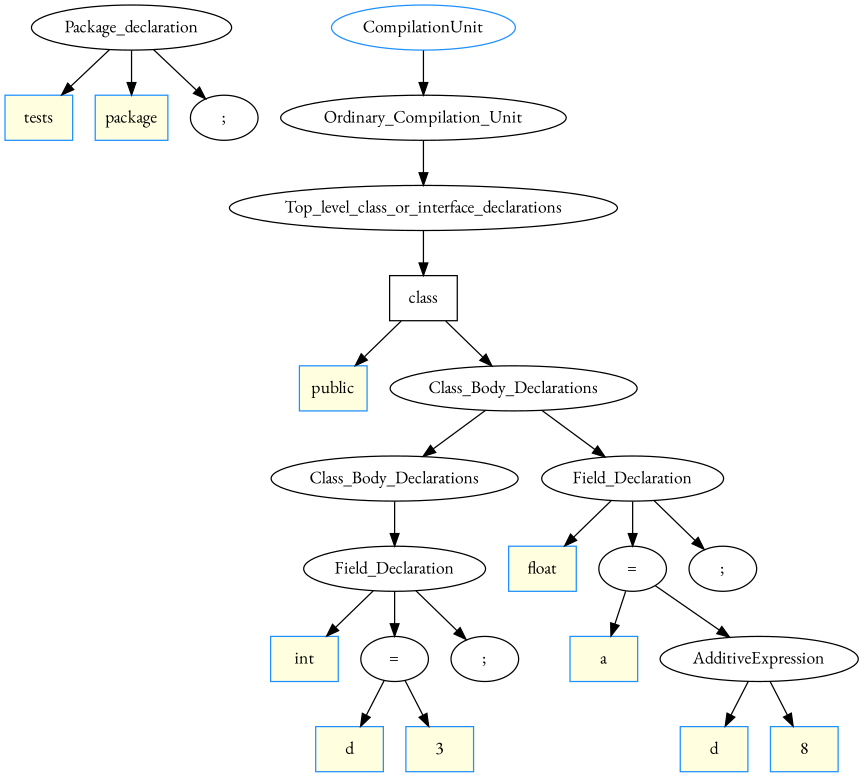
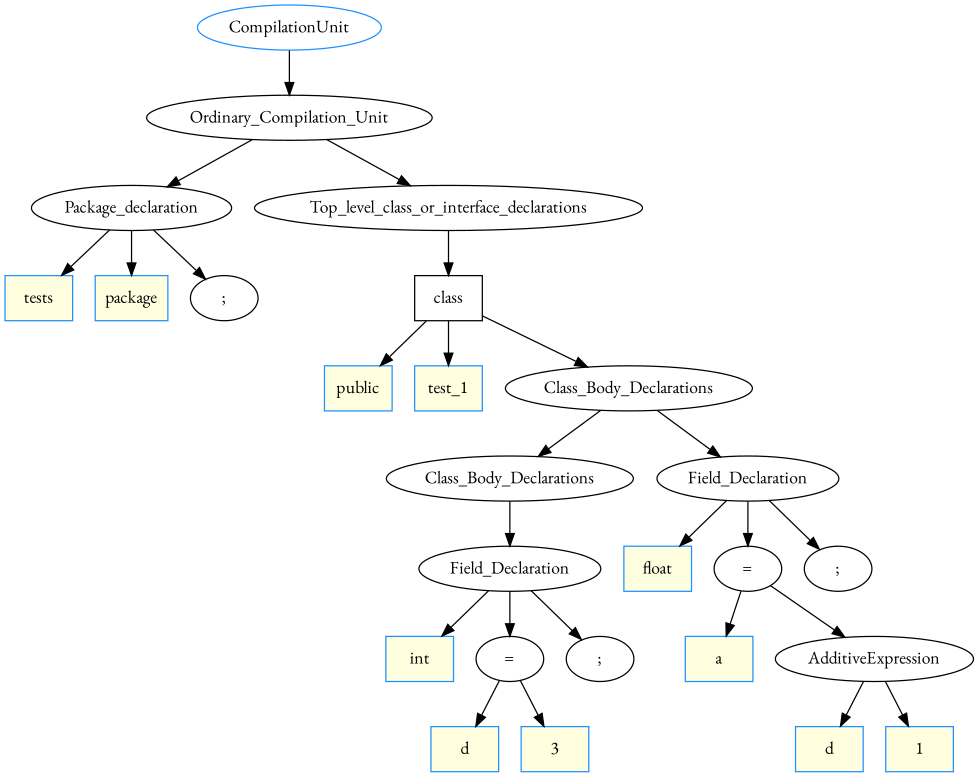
none -> (215, 160)
none -> (448, 388)
(804, 749) -> (920, 749)
